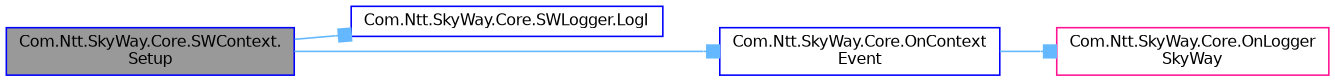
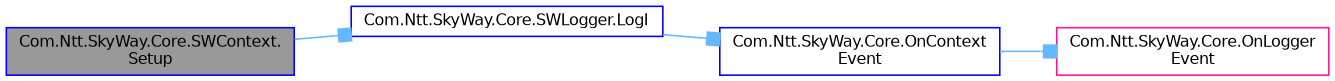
(499, 51) -> (683, 36)
(1193, 51) -> (1193, 51)
